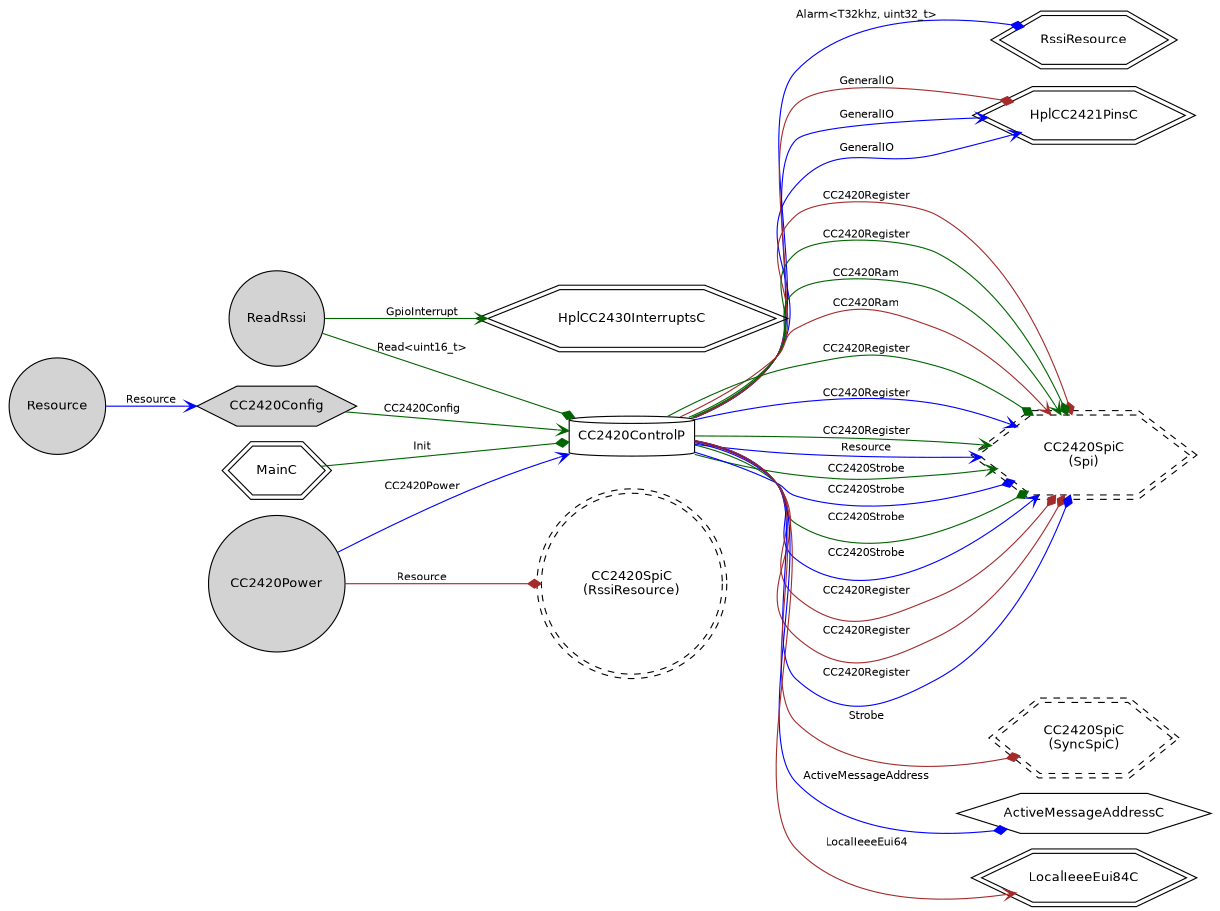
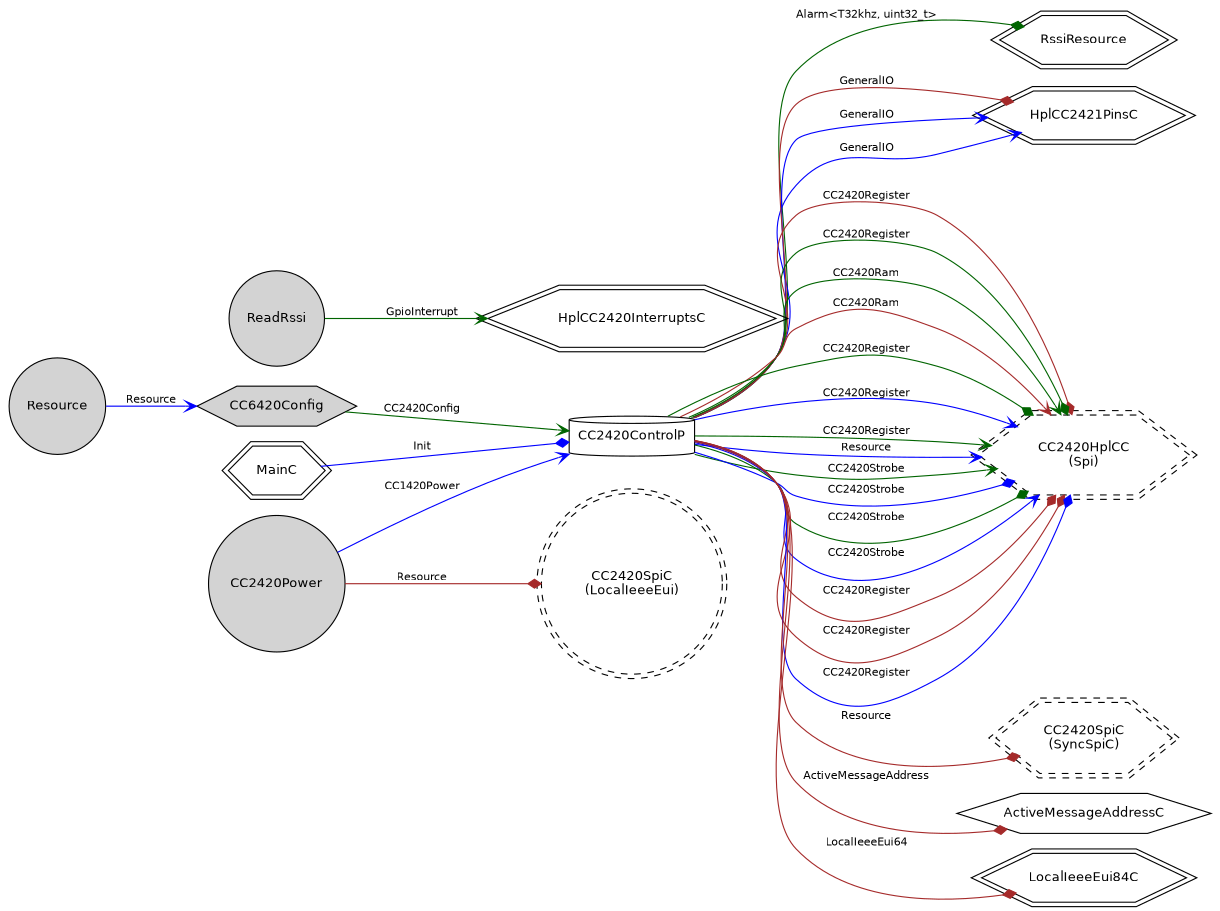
(782, 105) -> (782, 105)
(632, 318) -> (632, 318)
(442, 373) -> none
(277, 406) -> (277, 406)
(438, 455) -> (438, 455)
(1084, 455) -> (1084, 455)
(422, 487) -> (422, 487)
(632, 584) -> (632, 584)
(867, 716) -> (867, 716)
(777, 765) -> (777, 765)
(788, 766) -> (788, 766)
